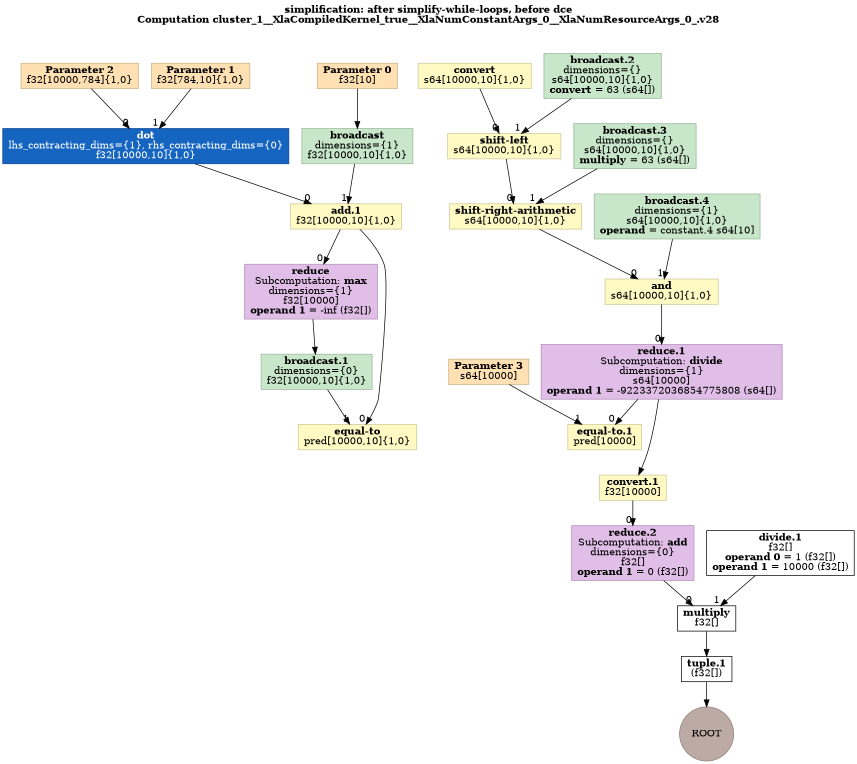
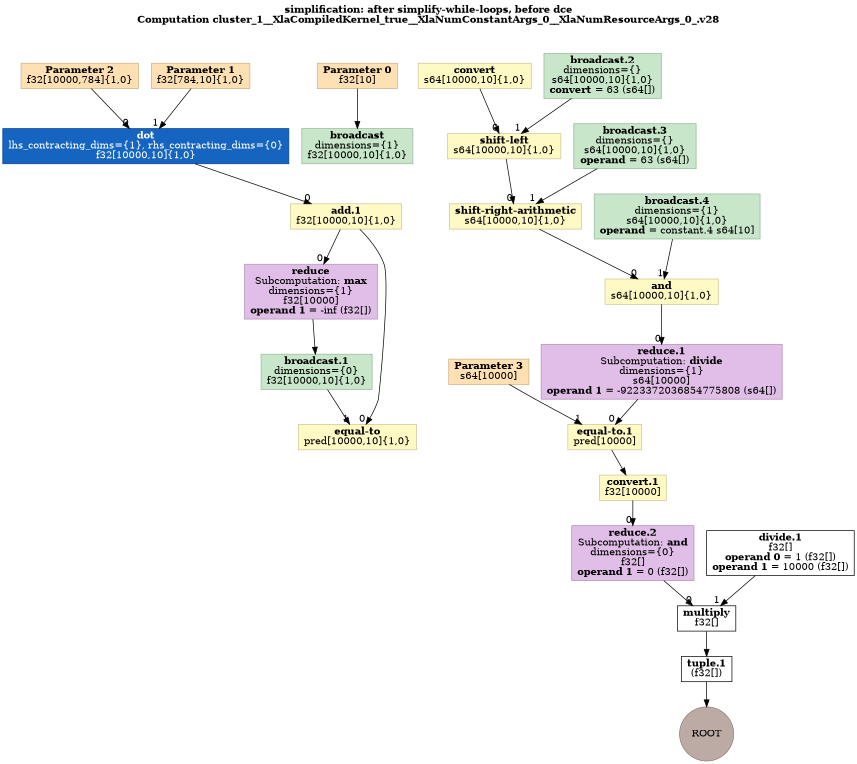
(603, 160) -> (603, 160)
(352, 180) -> none
(652, 434) -> (617, 459)
(677, 543) -> (677, 543)
